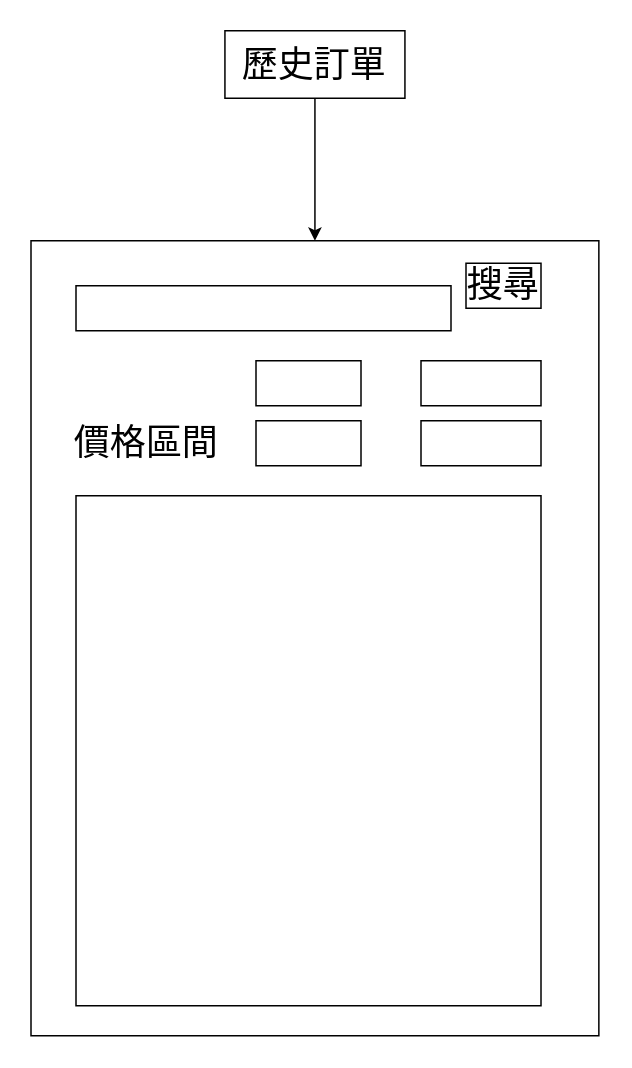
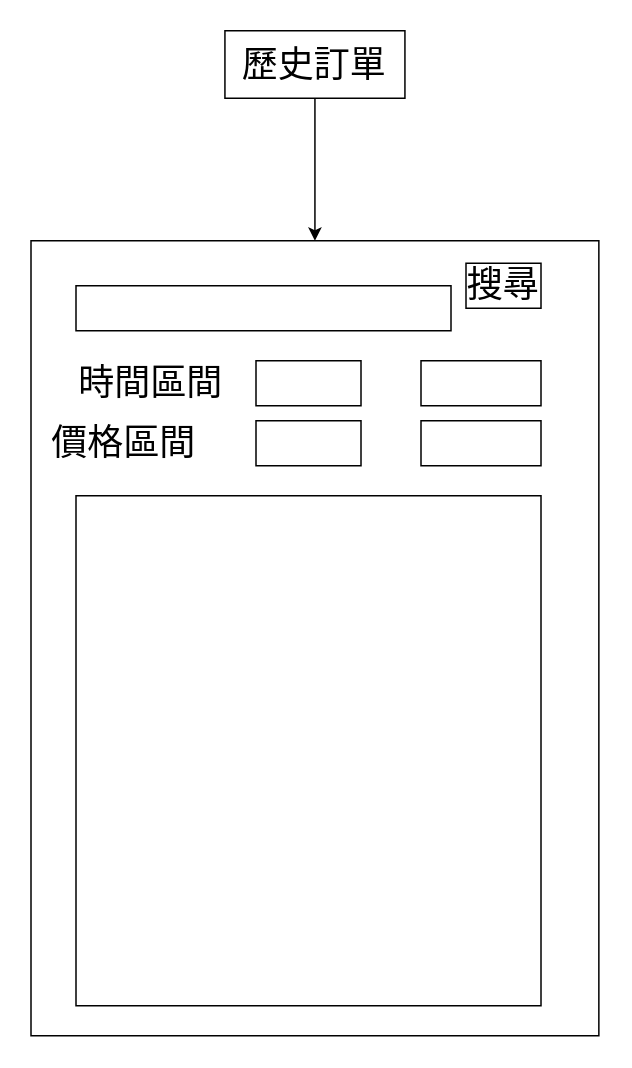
none -> (151, 383)
(146, 443) -> (124, 443)
